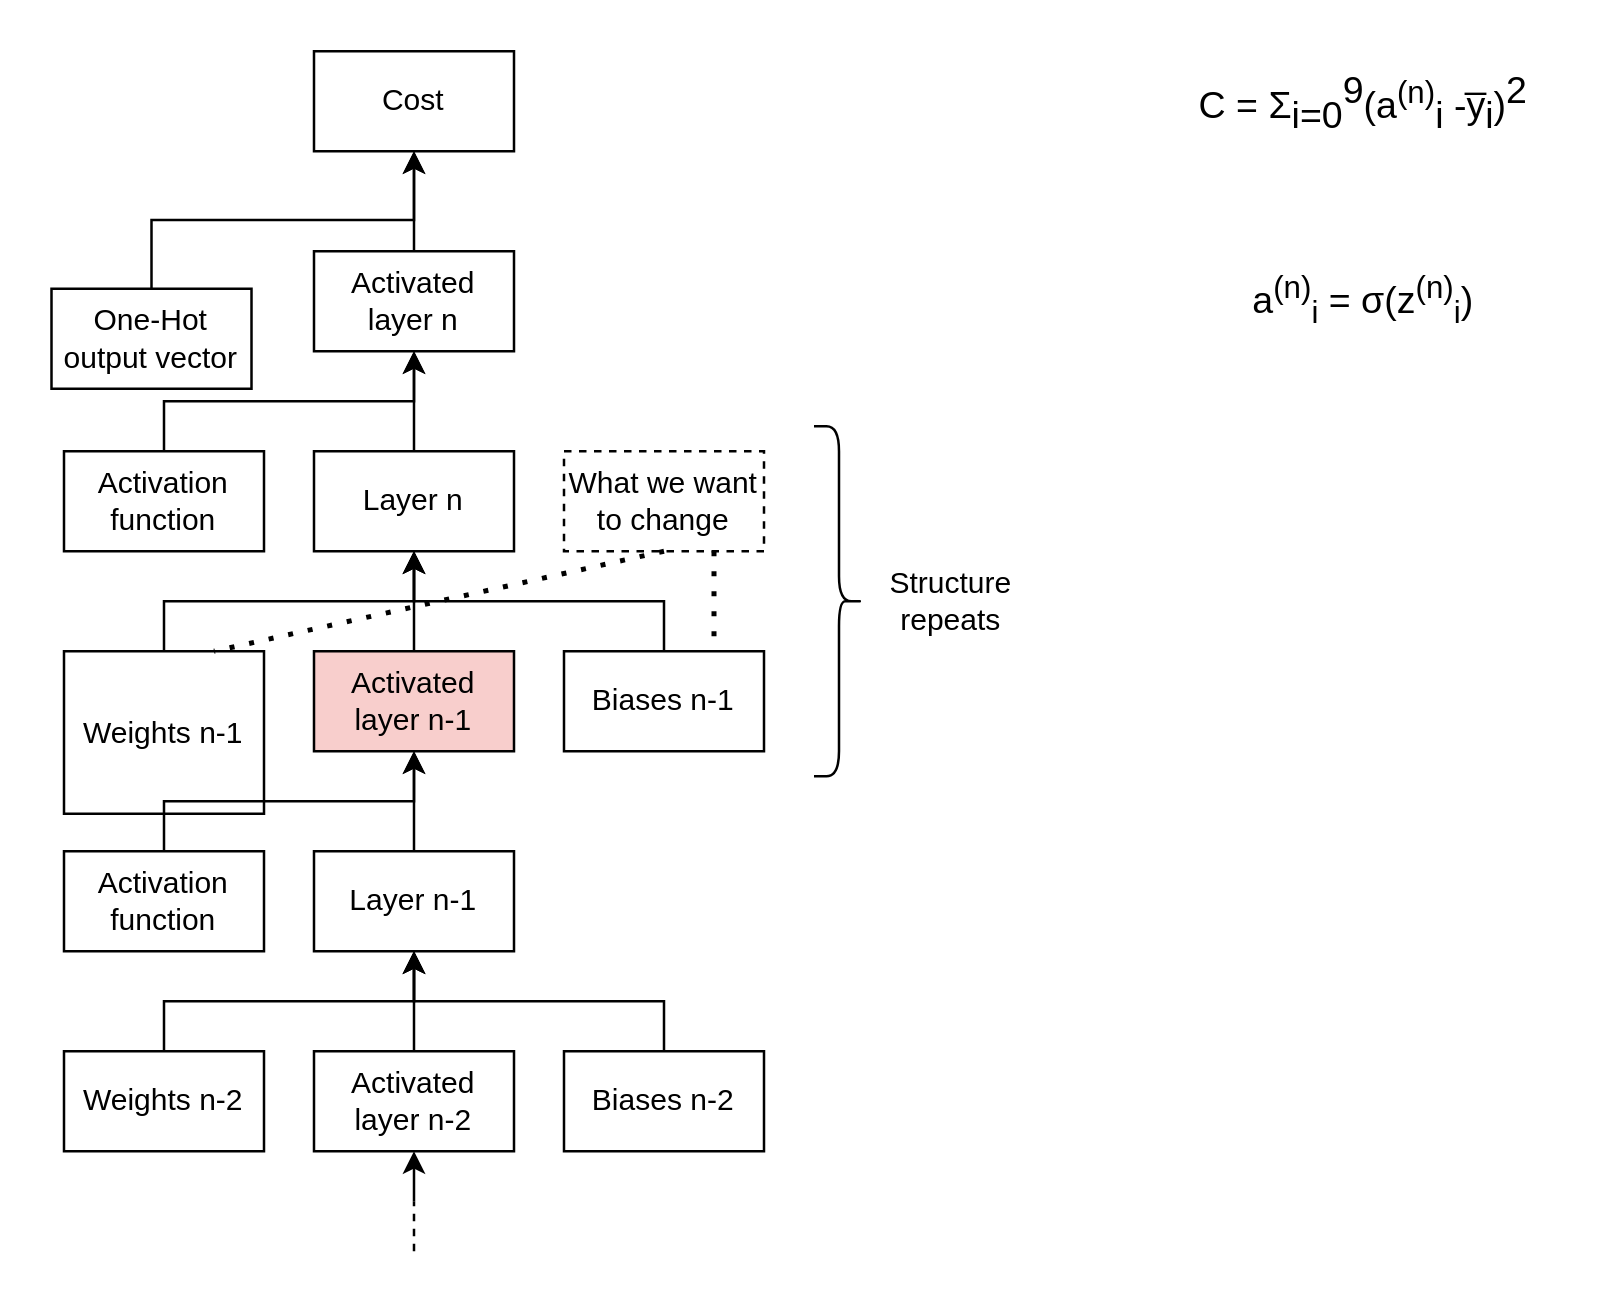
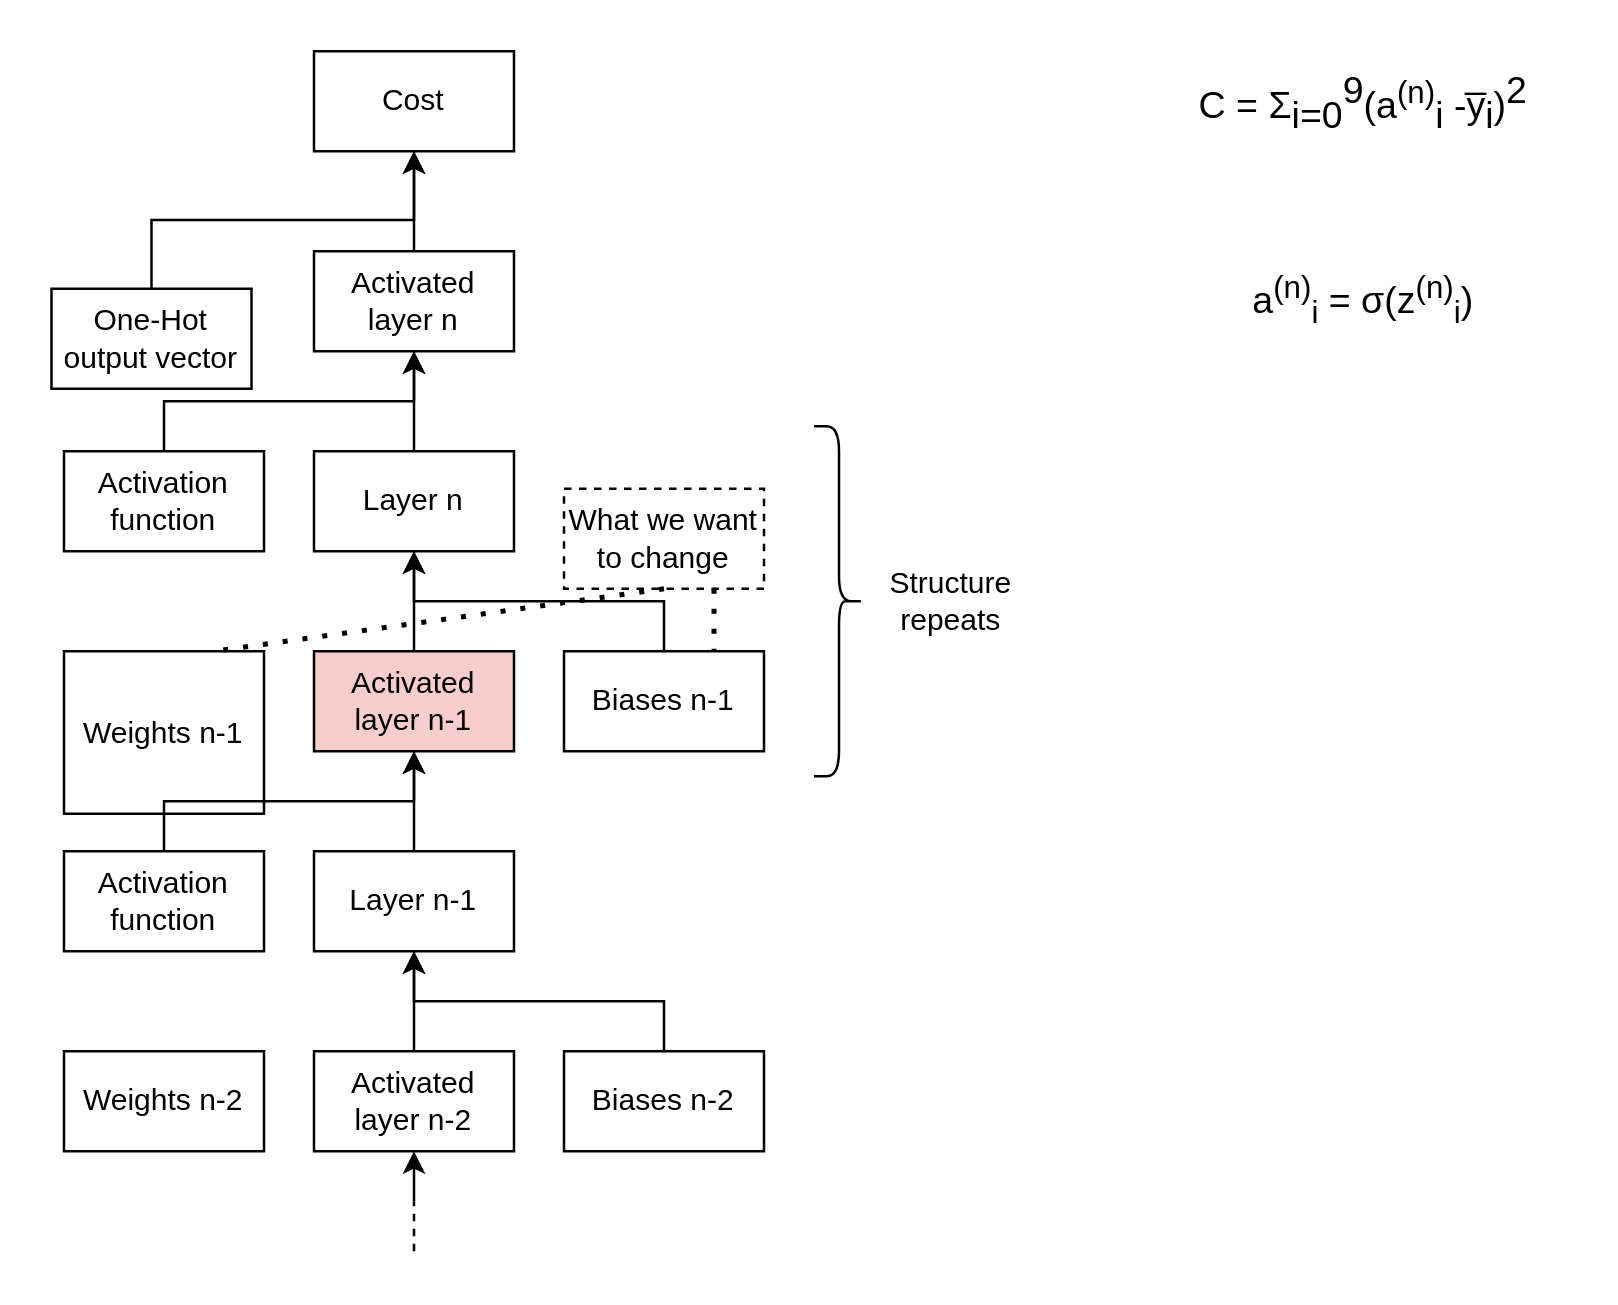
(664, 501) -> (664, 539)
(261, 601) -> none
(261, 1001) -> none
